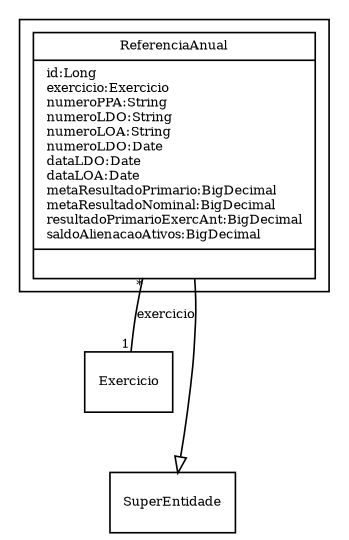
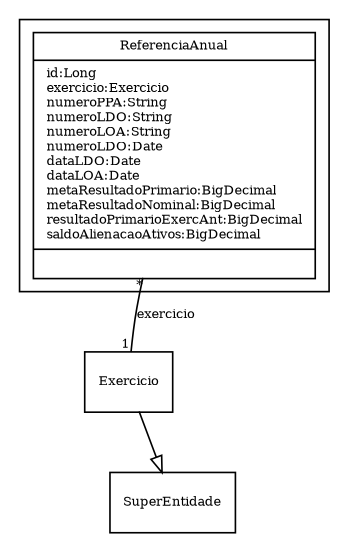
(193, 368) -> (148, 434)
